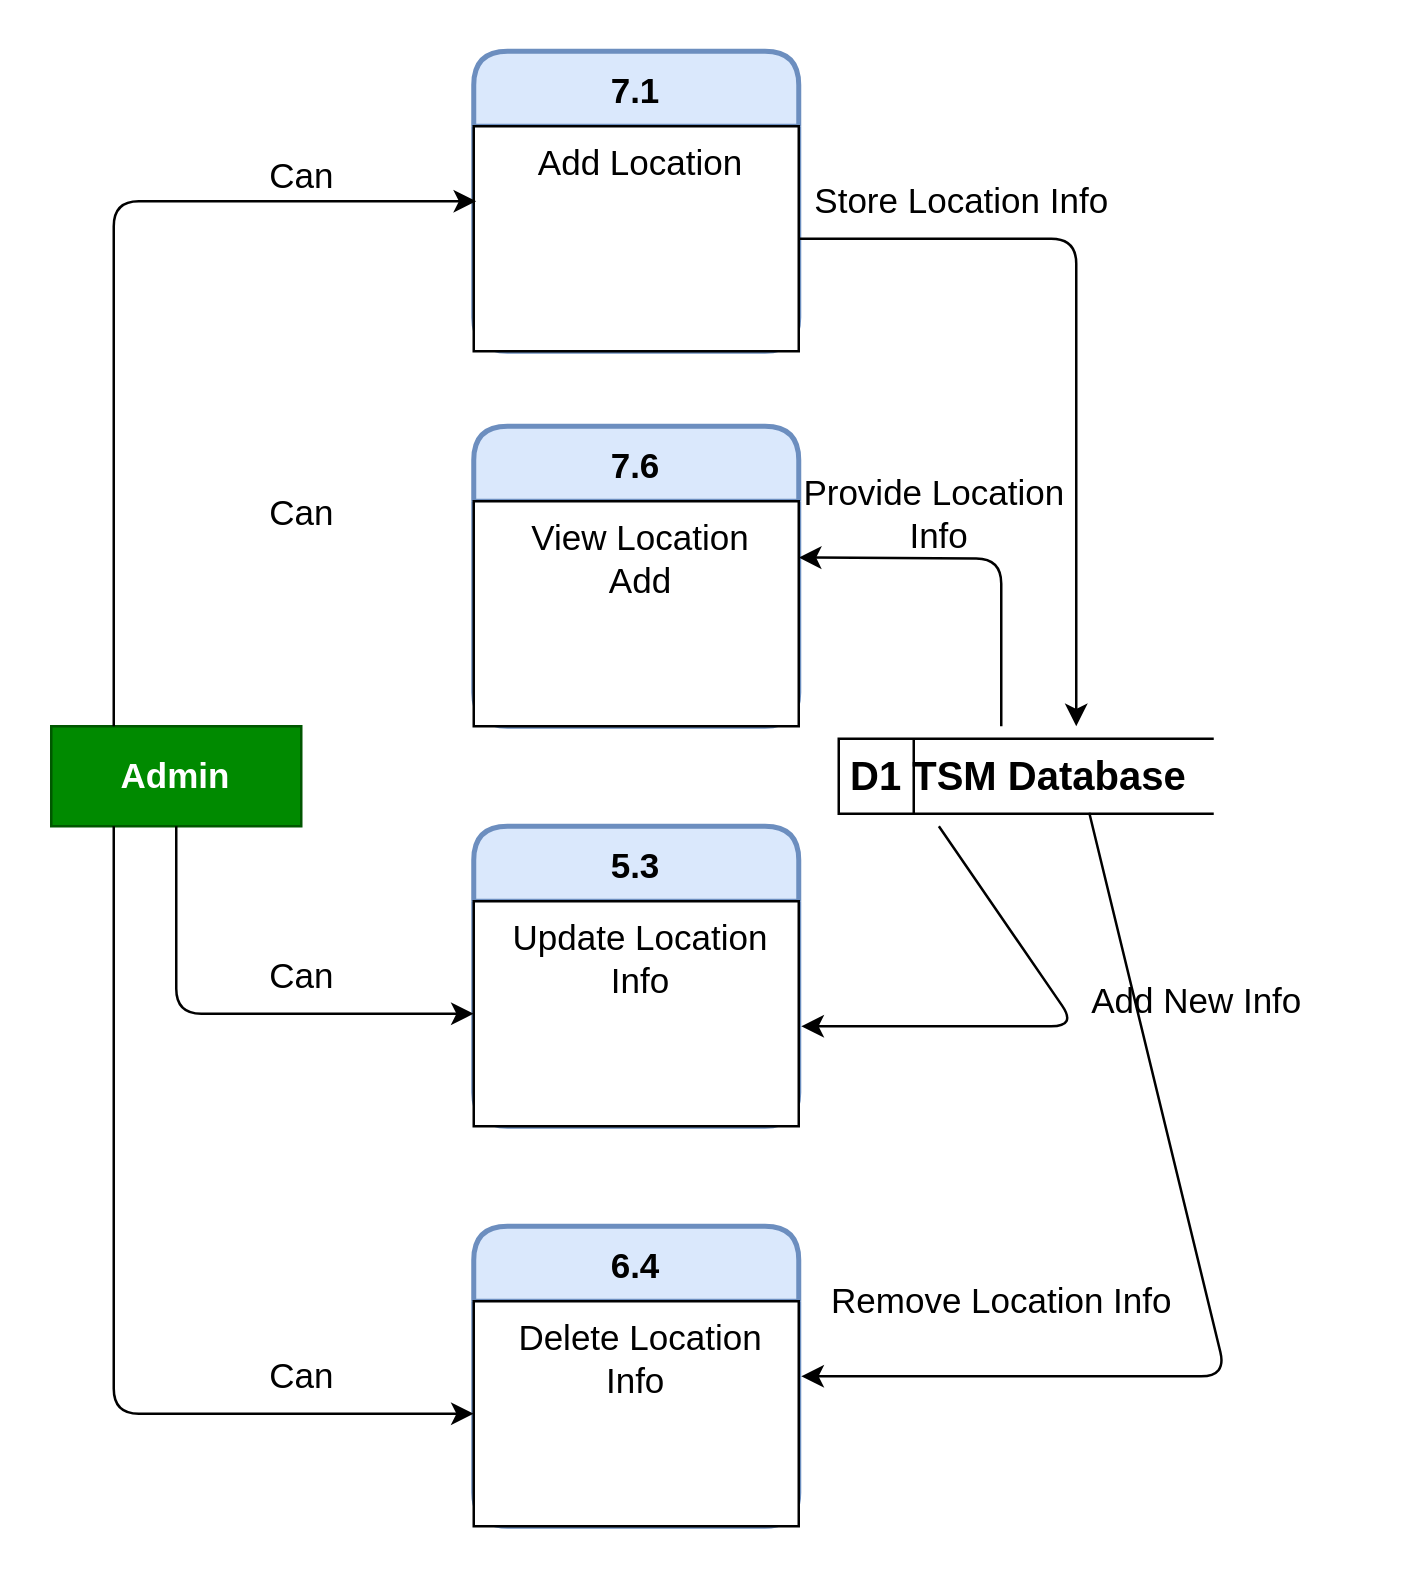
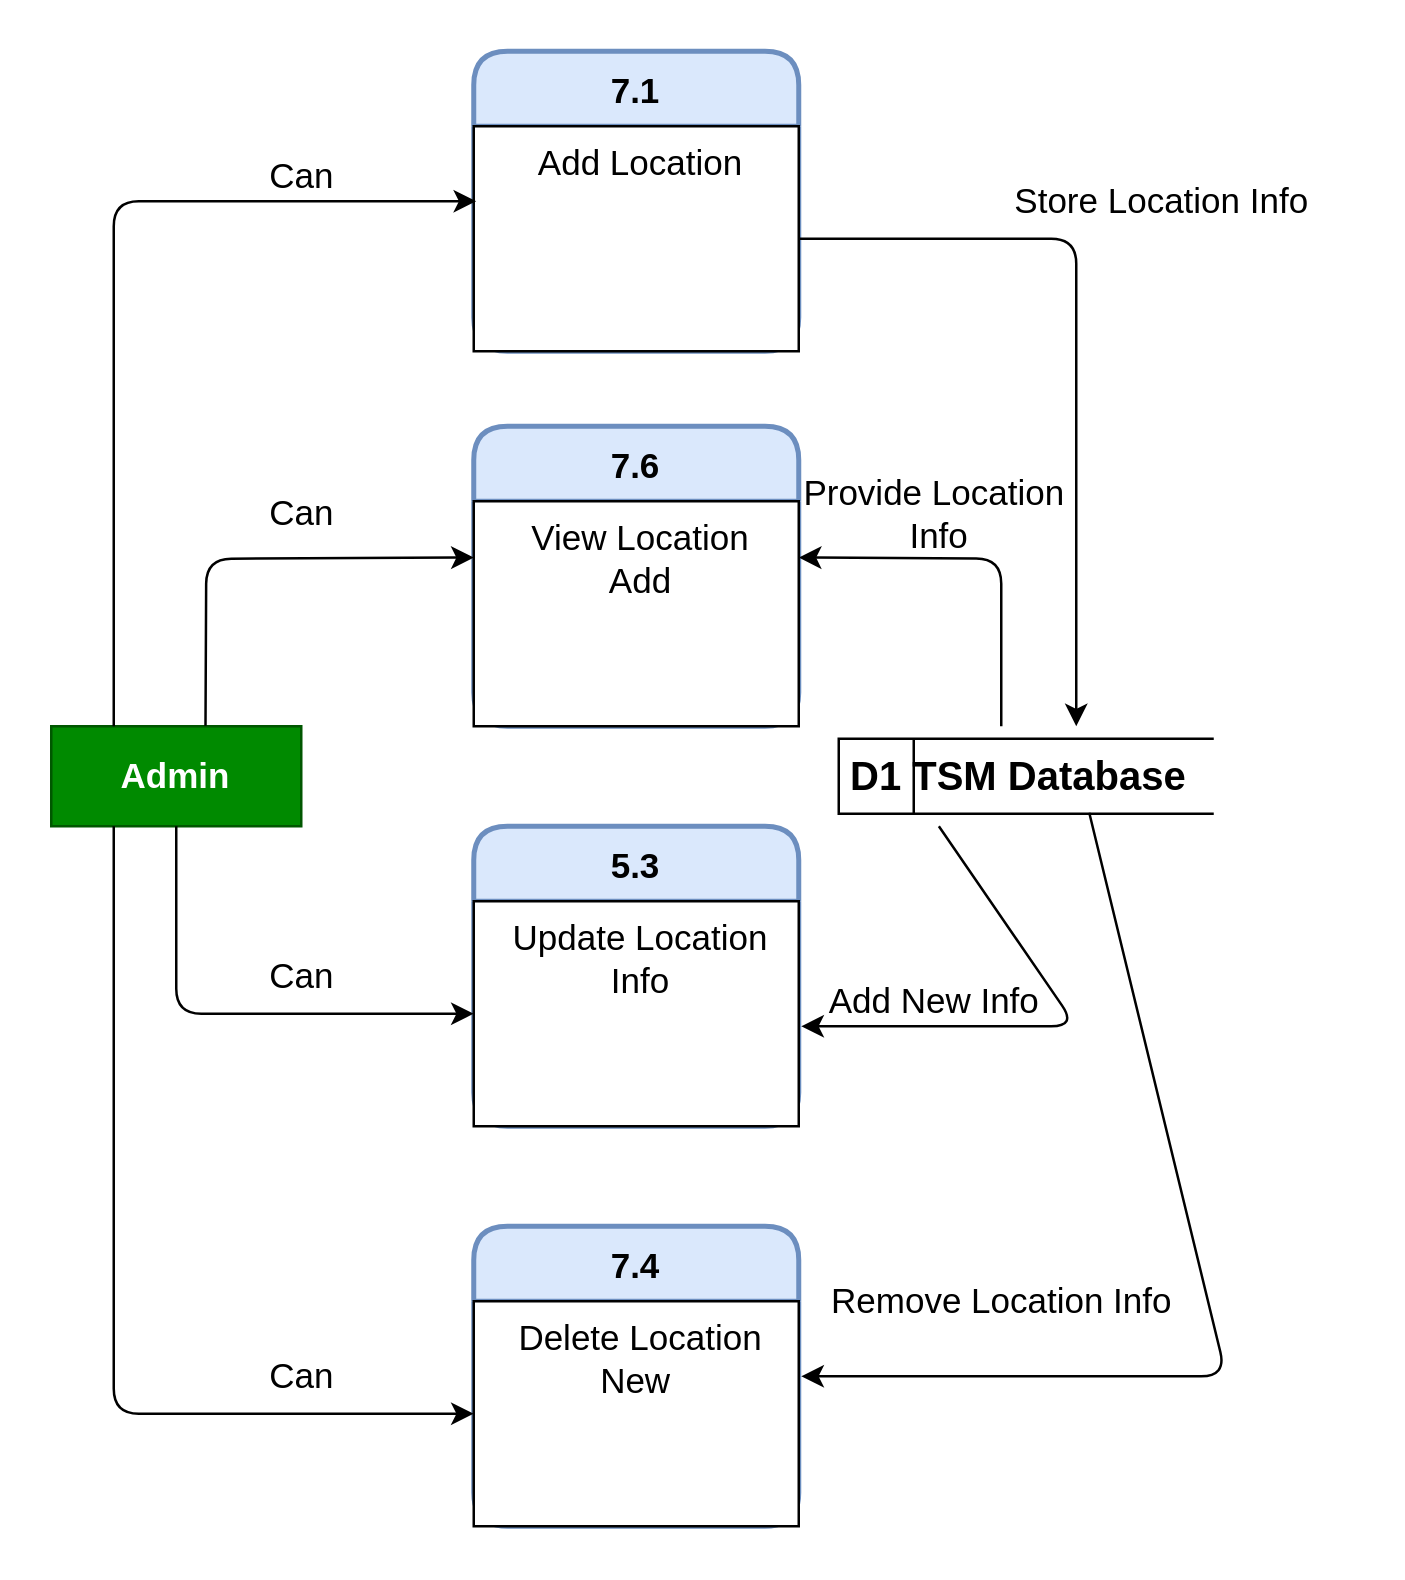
(961, 201) -> (1161, 201)
none -> (256, 559)
(1196, 1001) -> (934, 1001)
(635, 1266) -> (635, 1266)
(640, 1338) -> (640, 1338)
